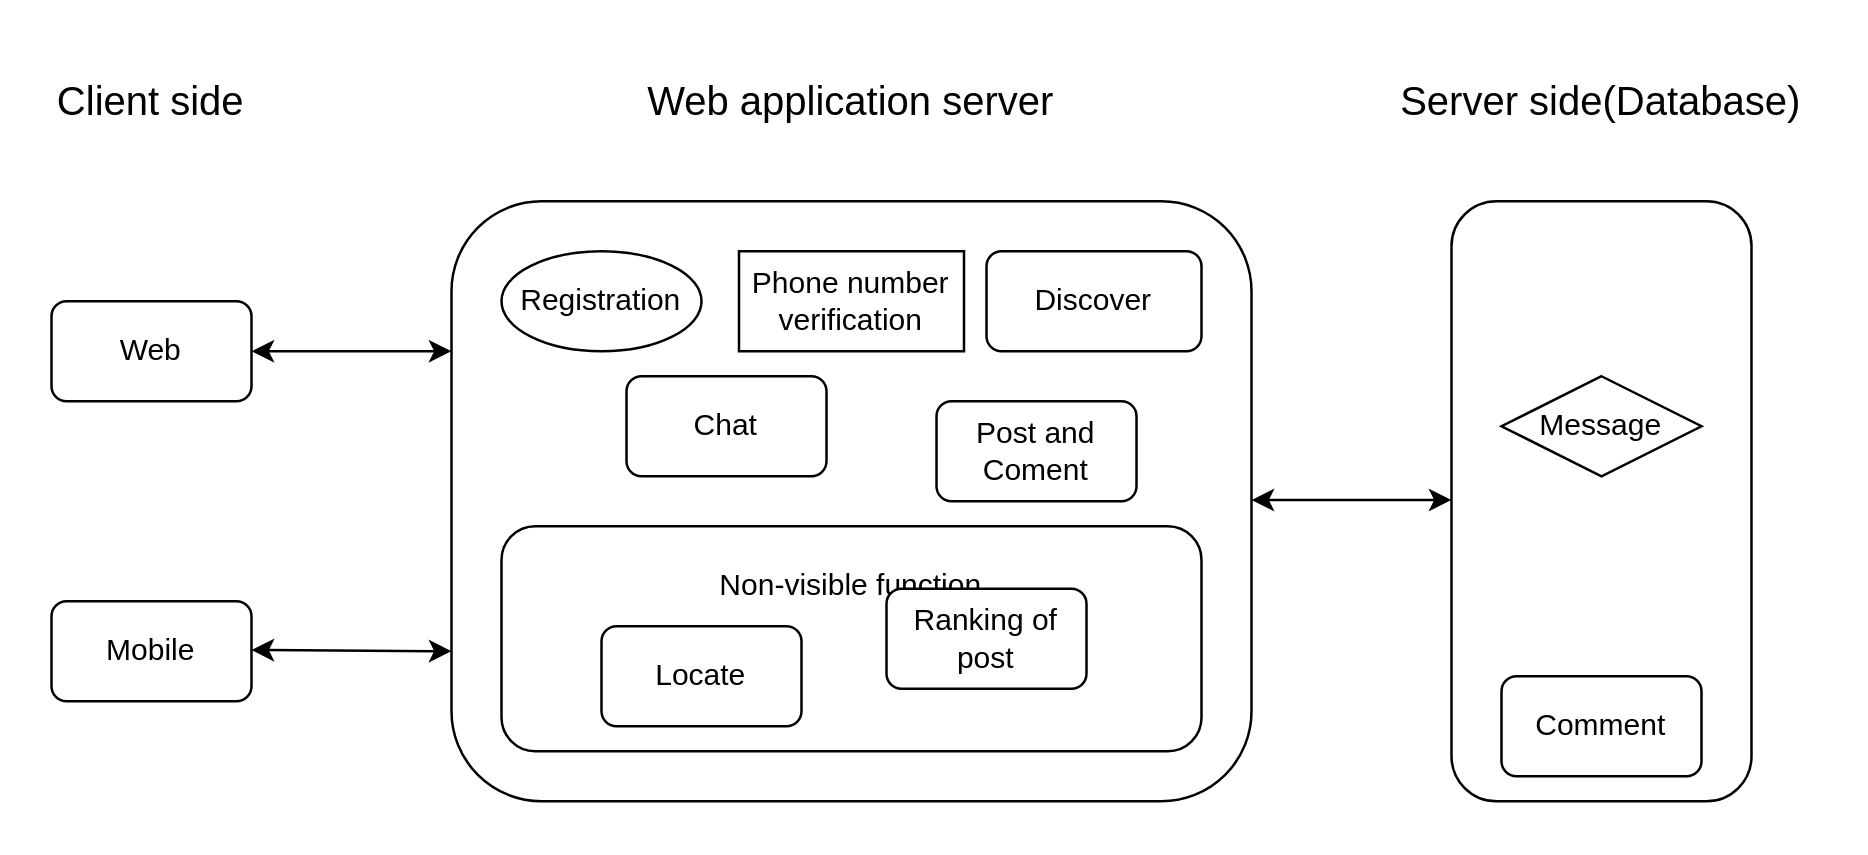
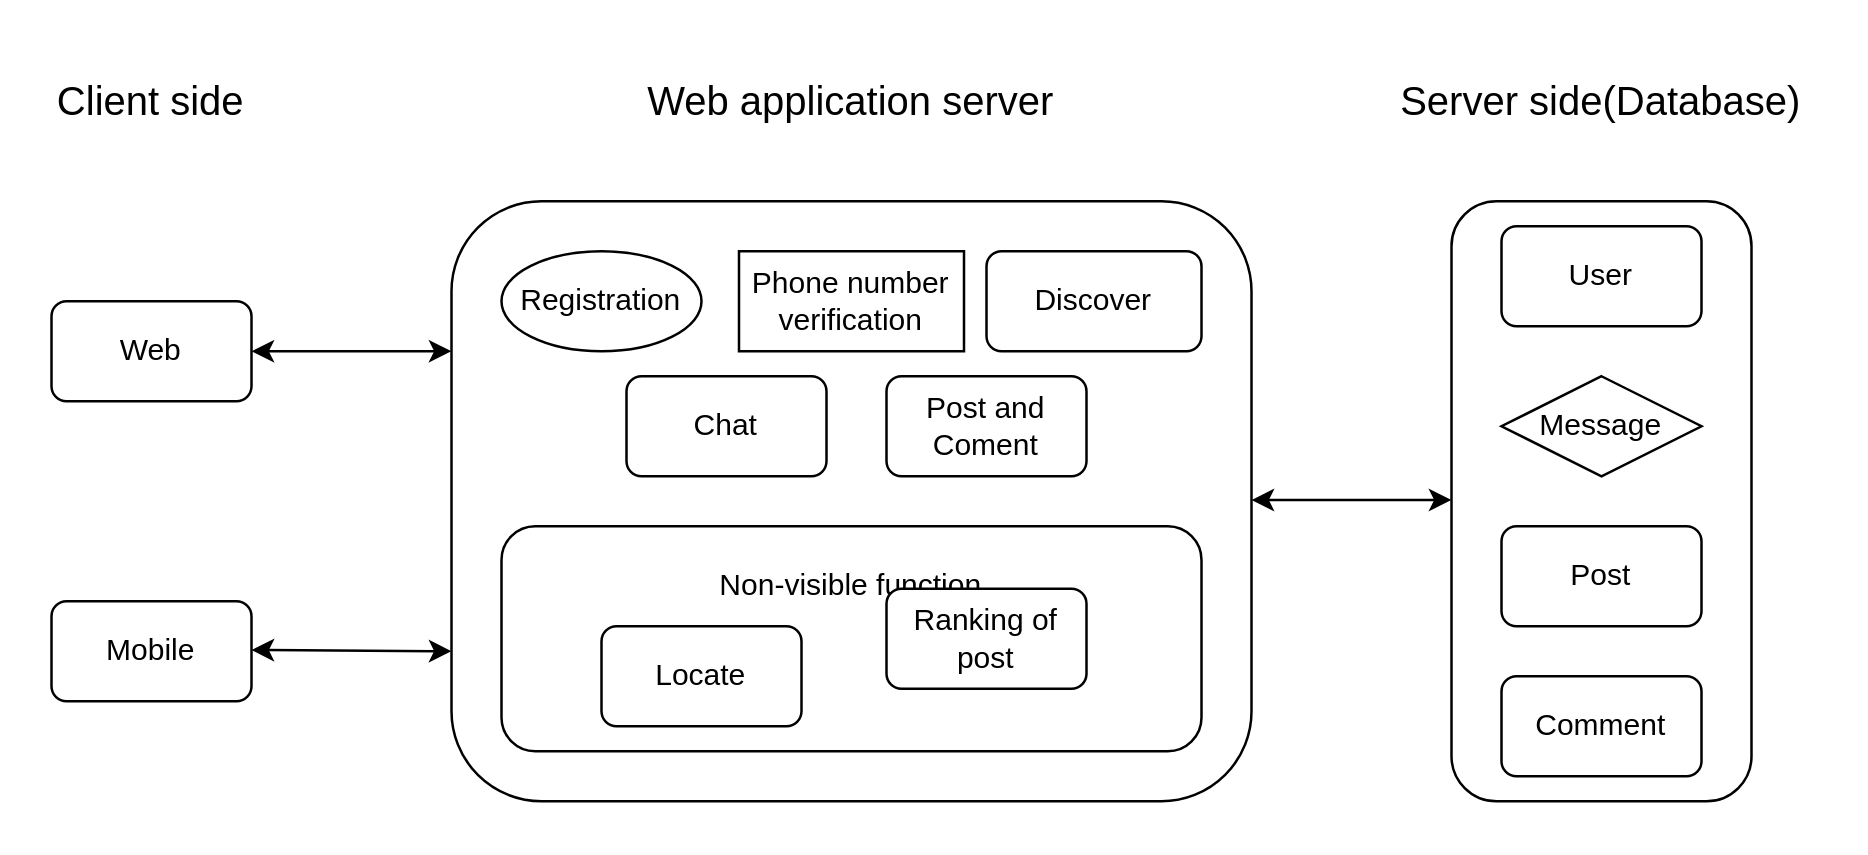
none -> (1601, 276)
(1036, 451) -> (986, 426)
none -> (1601, 576)
